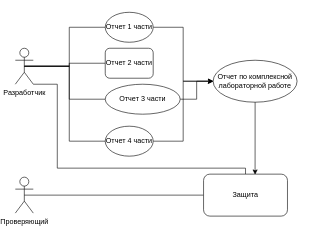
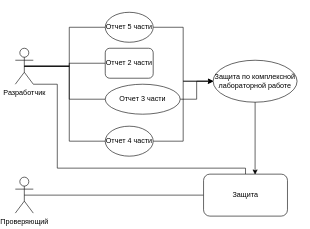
(129, 27) -> (129, 27)
(255, 81) -> (255, 81)
